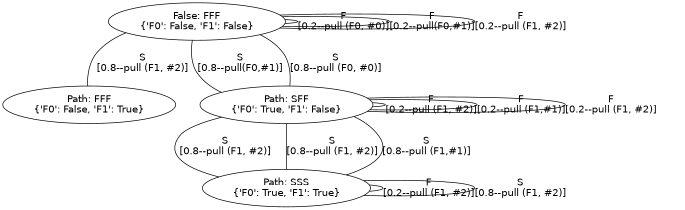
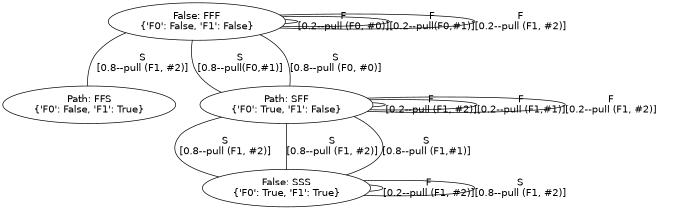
(89, 105) -> (89, 105)
(286, 188) -> (286, 188)
